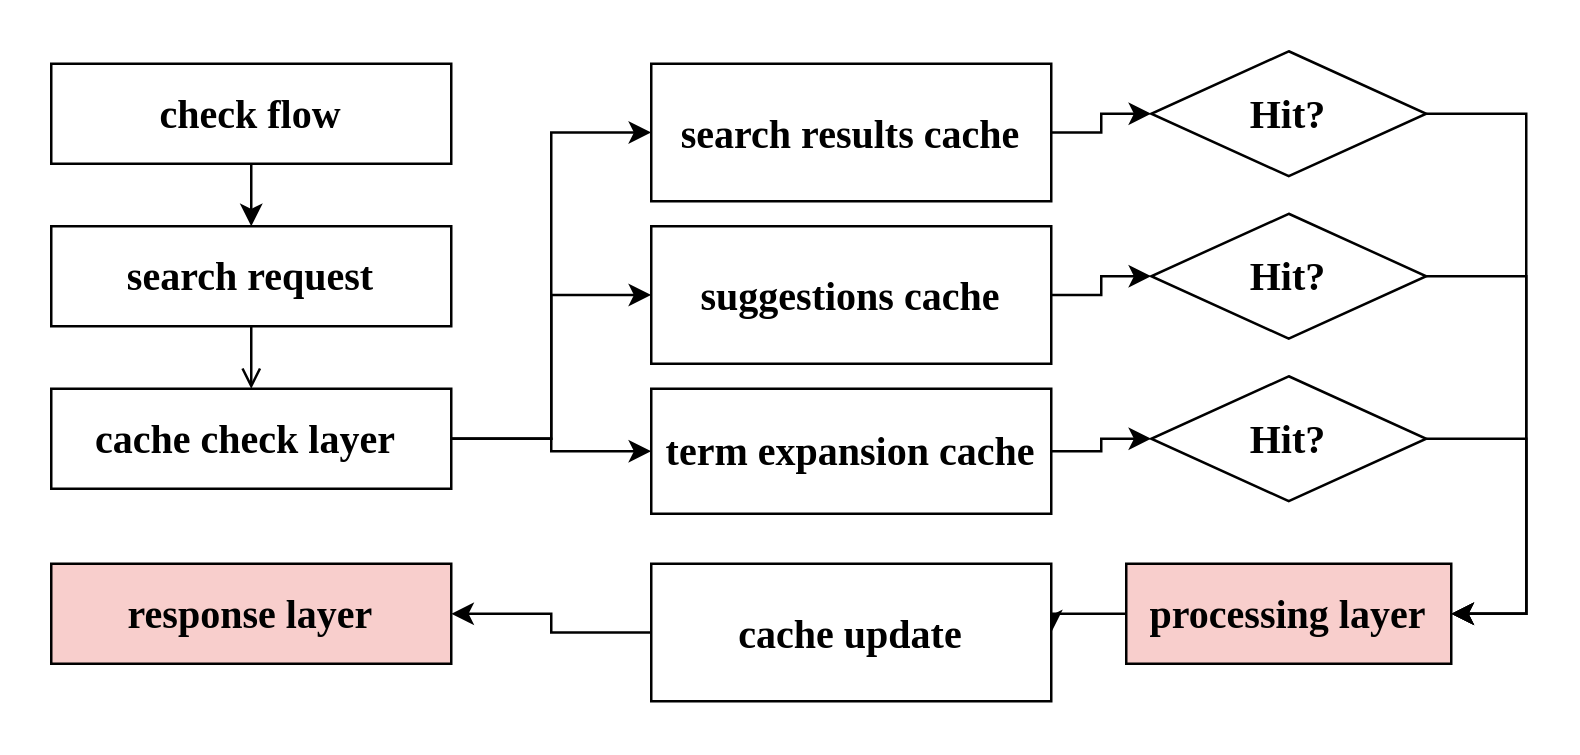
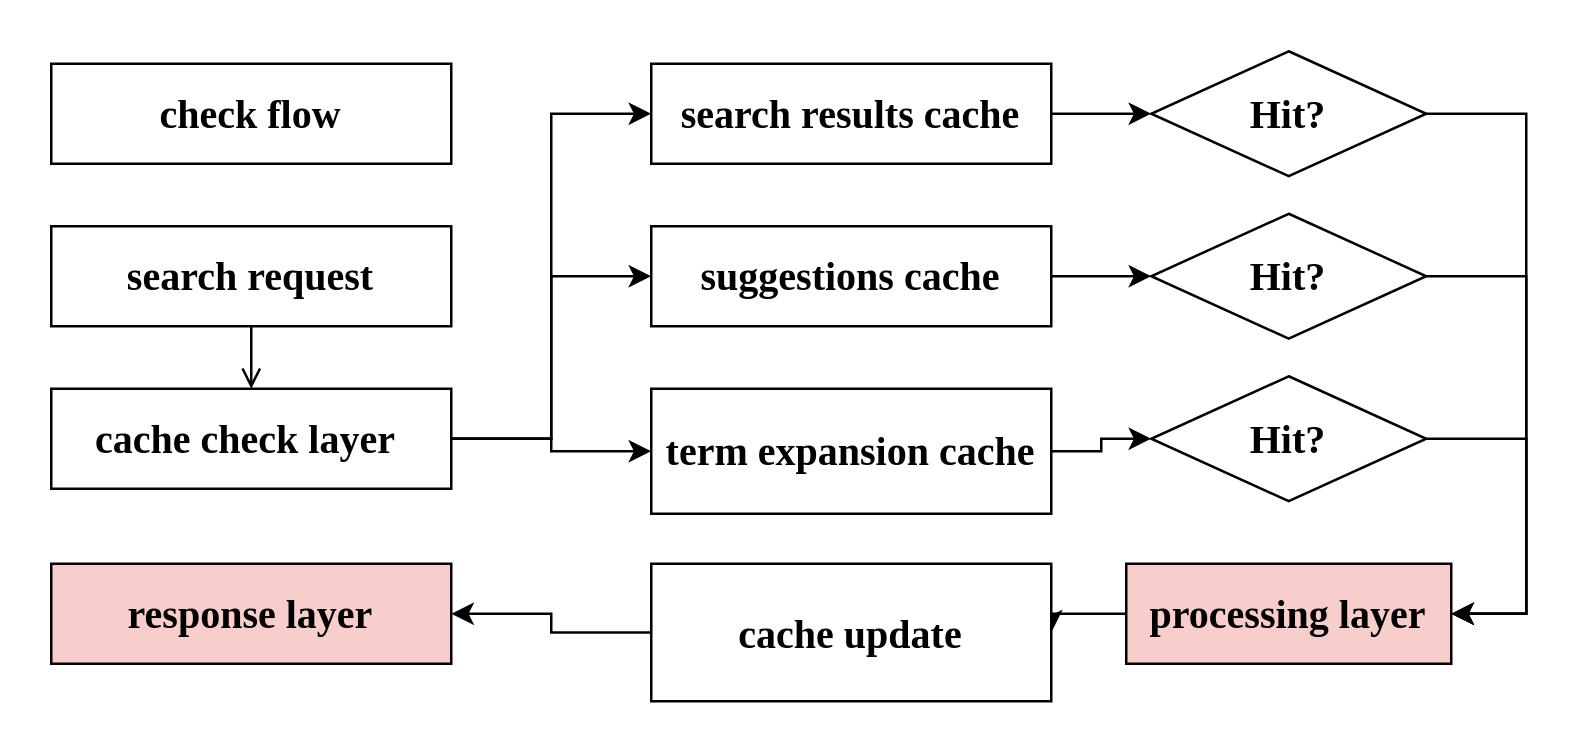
(851, 133) -> (851, 114)
(251, 204) -> none
(851, 295) -> (851, 276)
